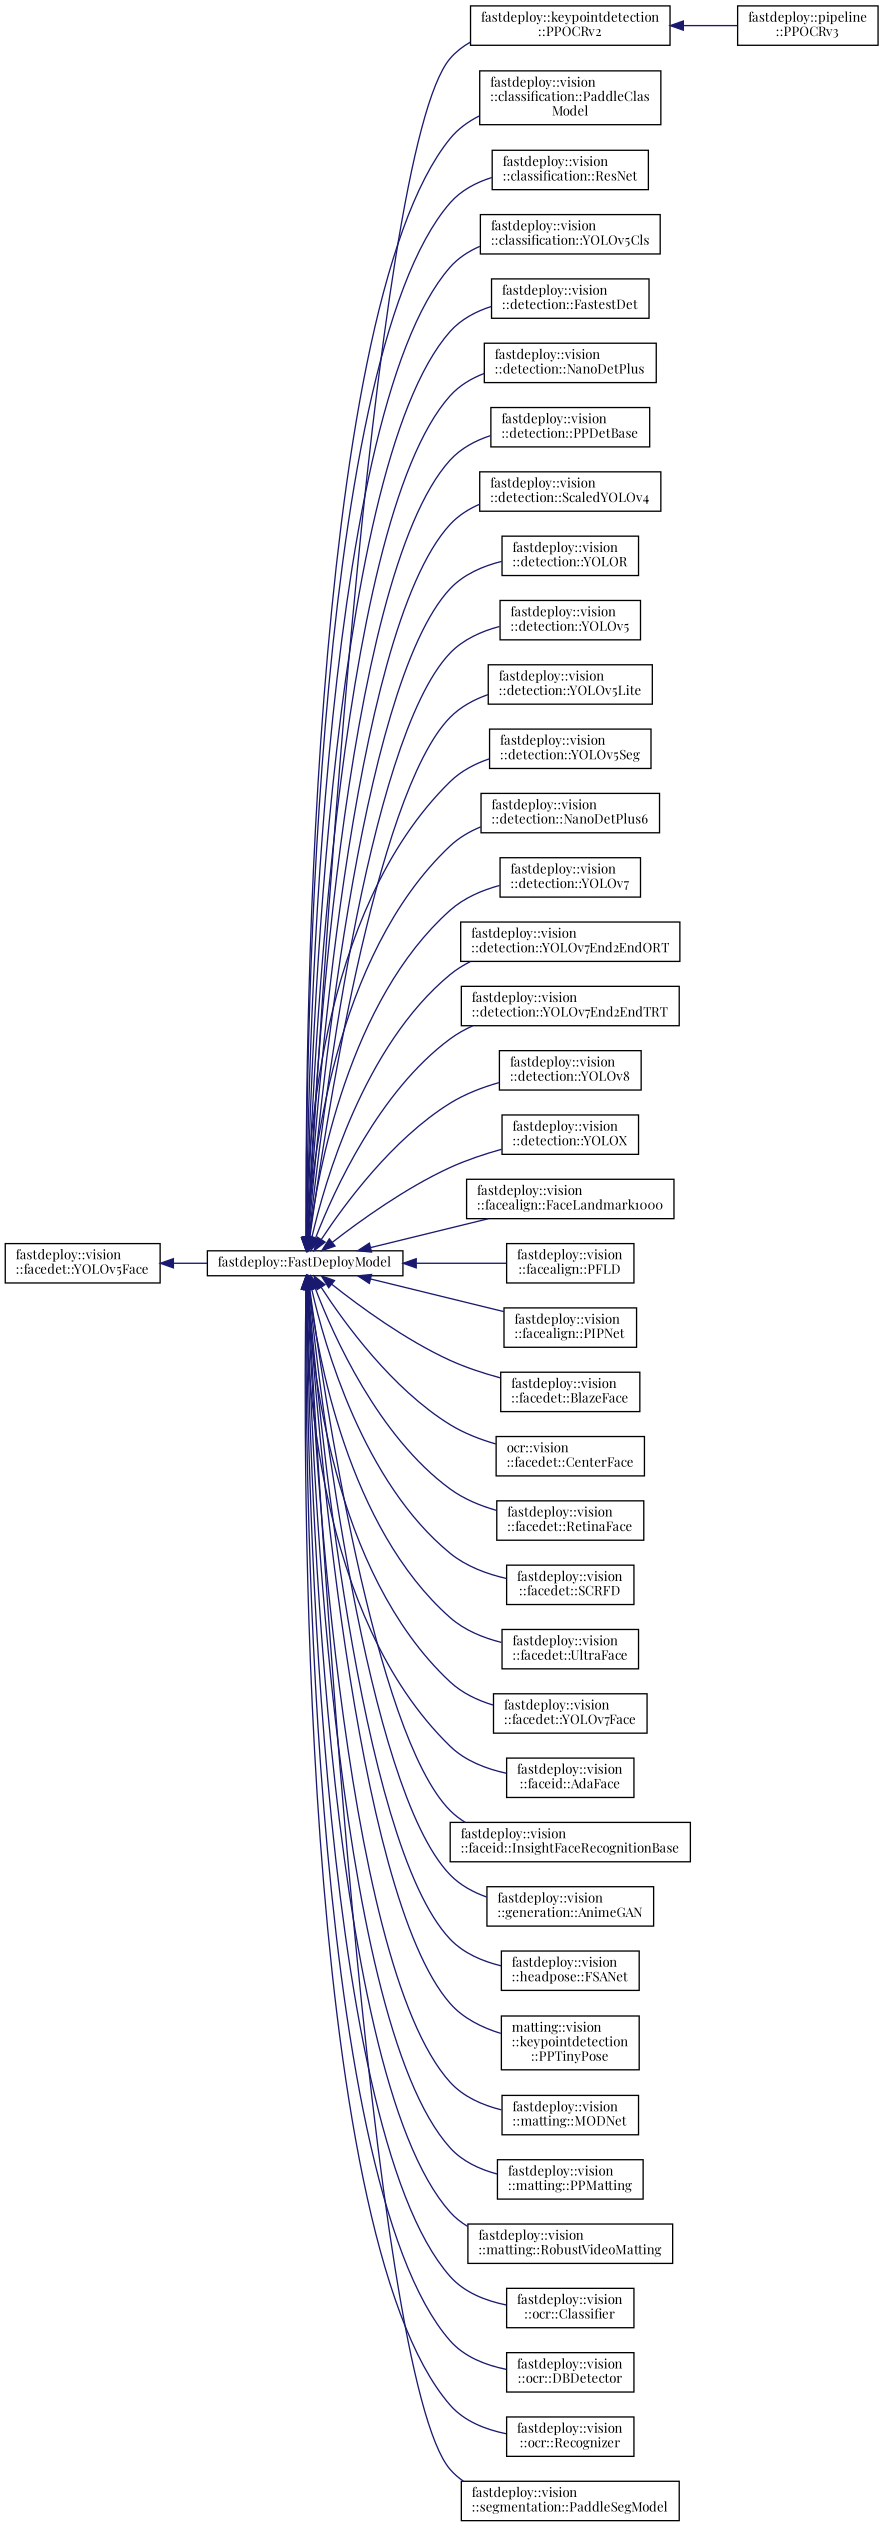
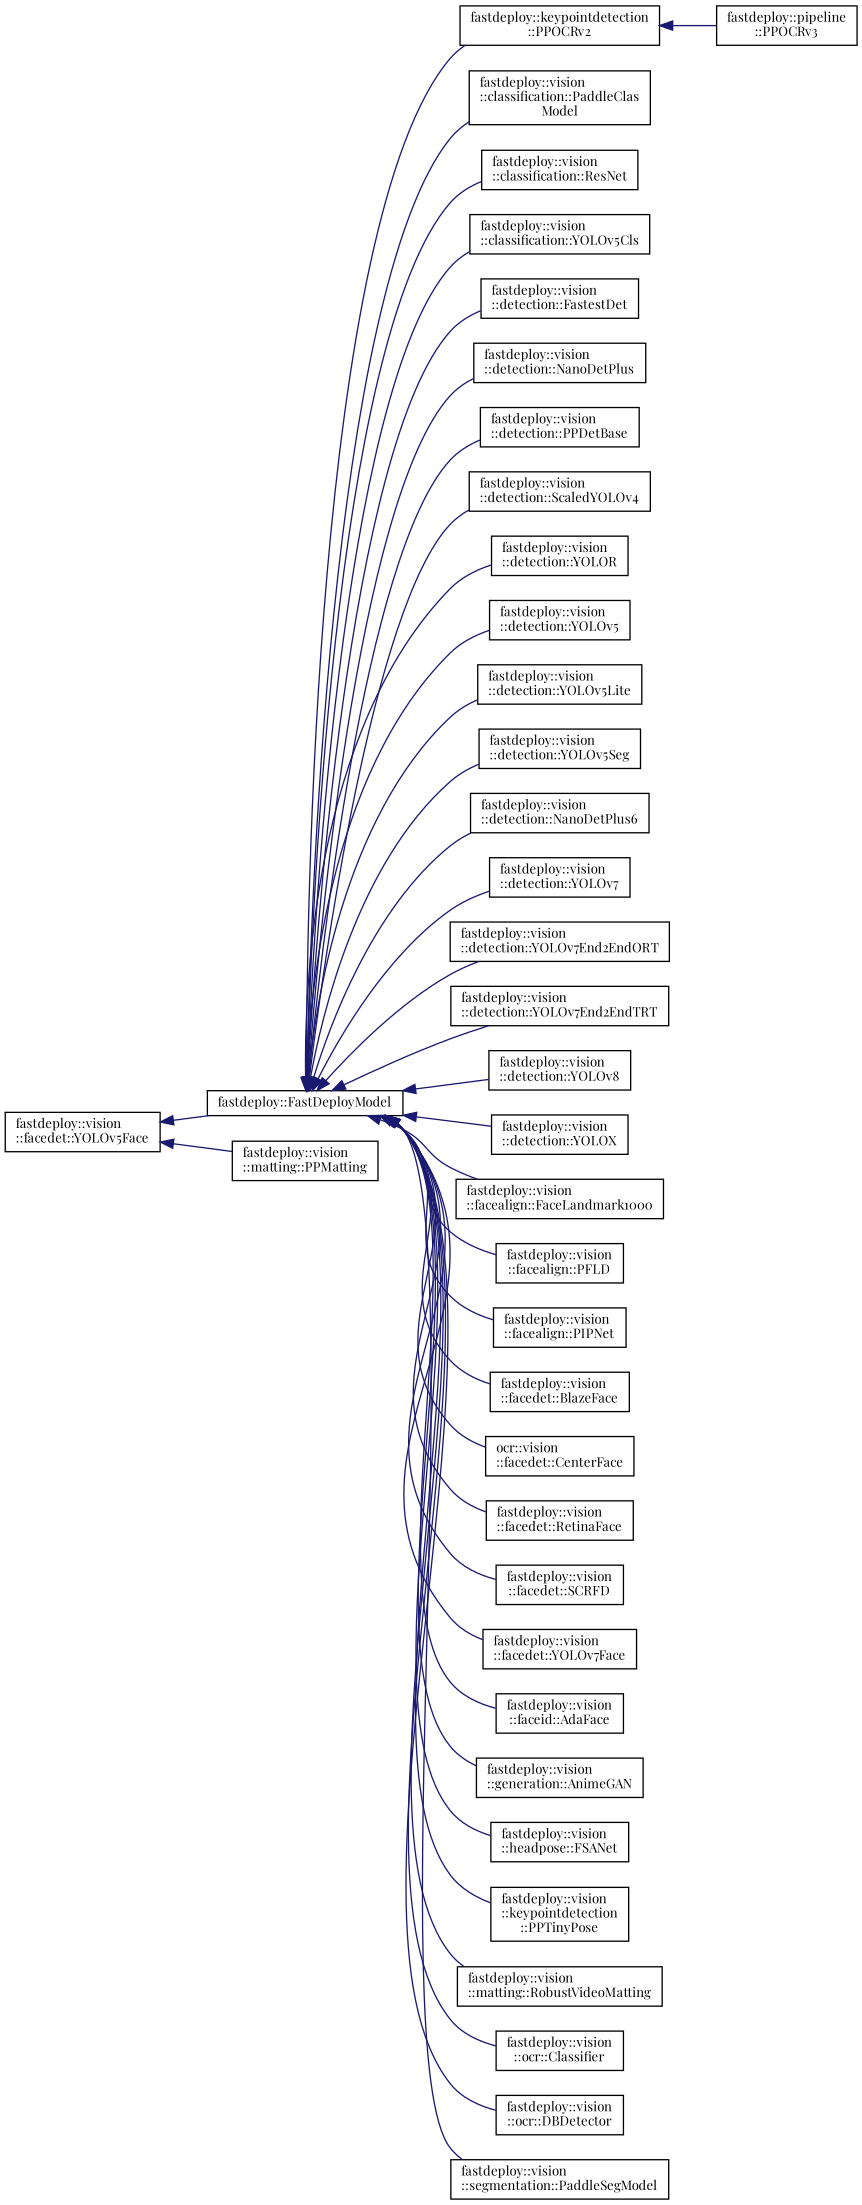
(570, 1649) -> none
(570, 1842) -> none
(361, 1893) -> (203, 1148)
(570, 2043) -> (560, 1914)
(570, 2115) -> none
(570, 2437) -> none
